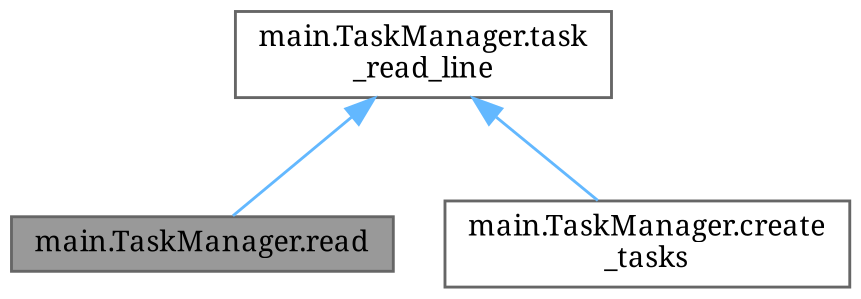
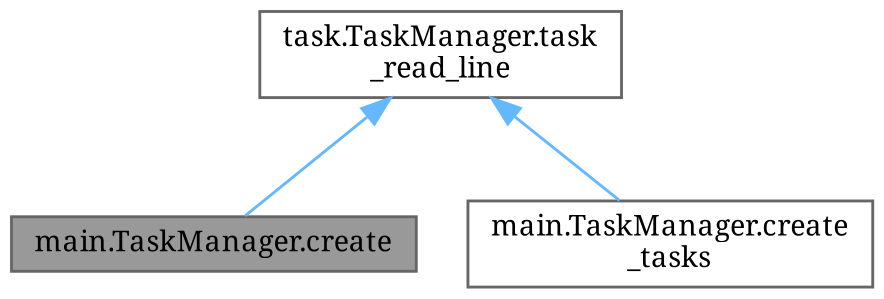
(423, 55) -> (441, 55)
(202, 244) -> (214, 244)
